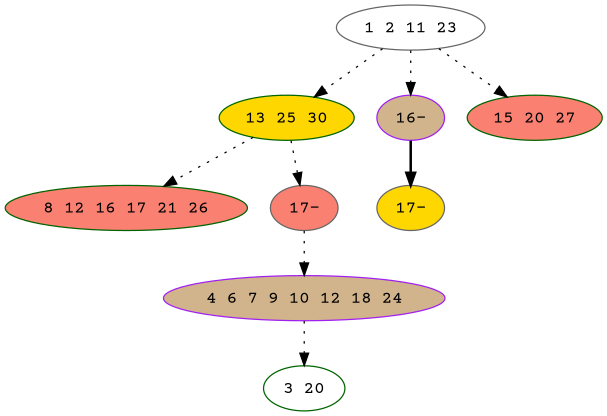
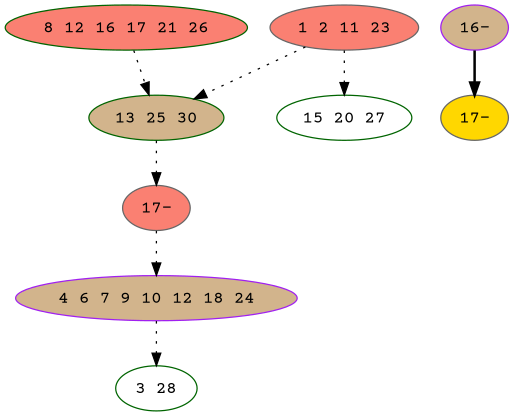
(411, 28) -> (344, 28)
(411, 67) -> none
(287, 118) -> (156, 118)
(535, 118) -> (344, 118)
(214, 159) -> (139, 67)
(304, 388) -> (156, 388)
